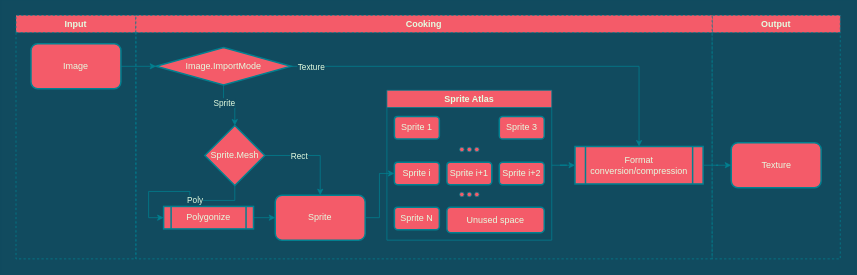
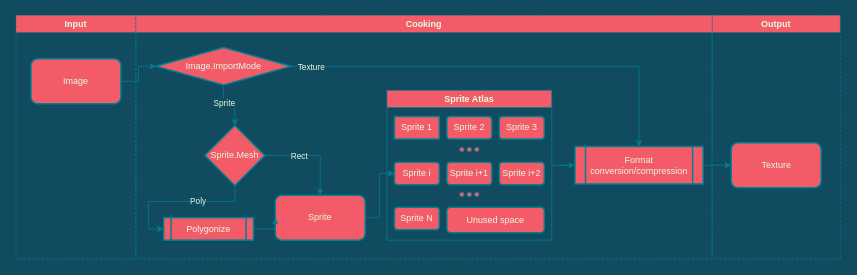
(75, 66) -> (75, 81)
(417, 128) -> (417, 128)
none -> (469, 128)
(208, 218) -> (208, 229)
